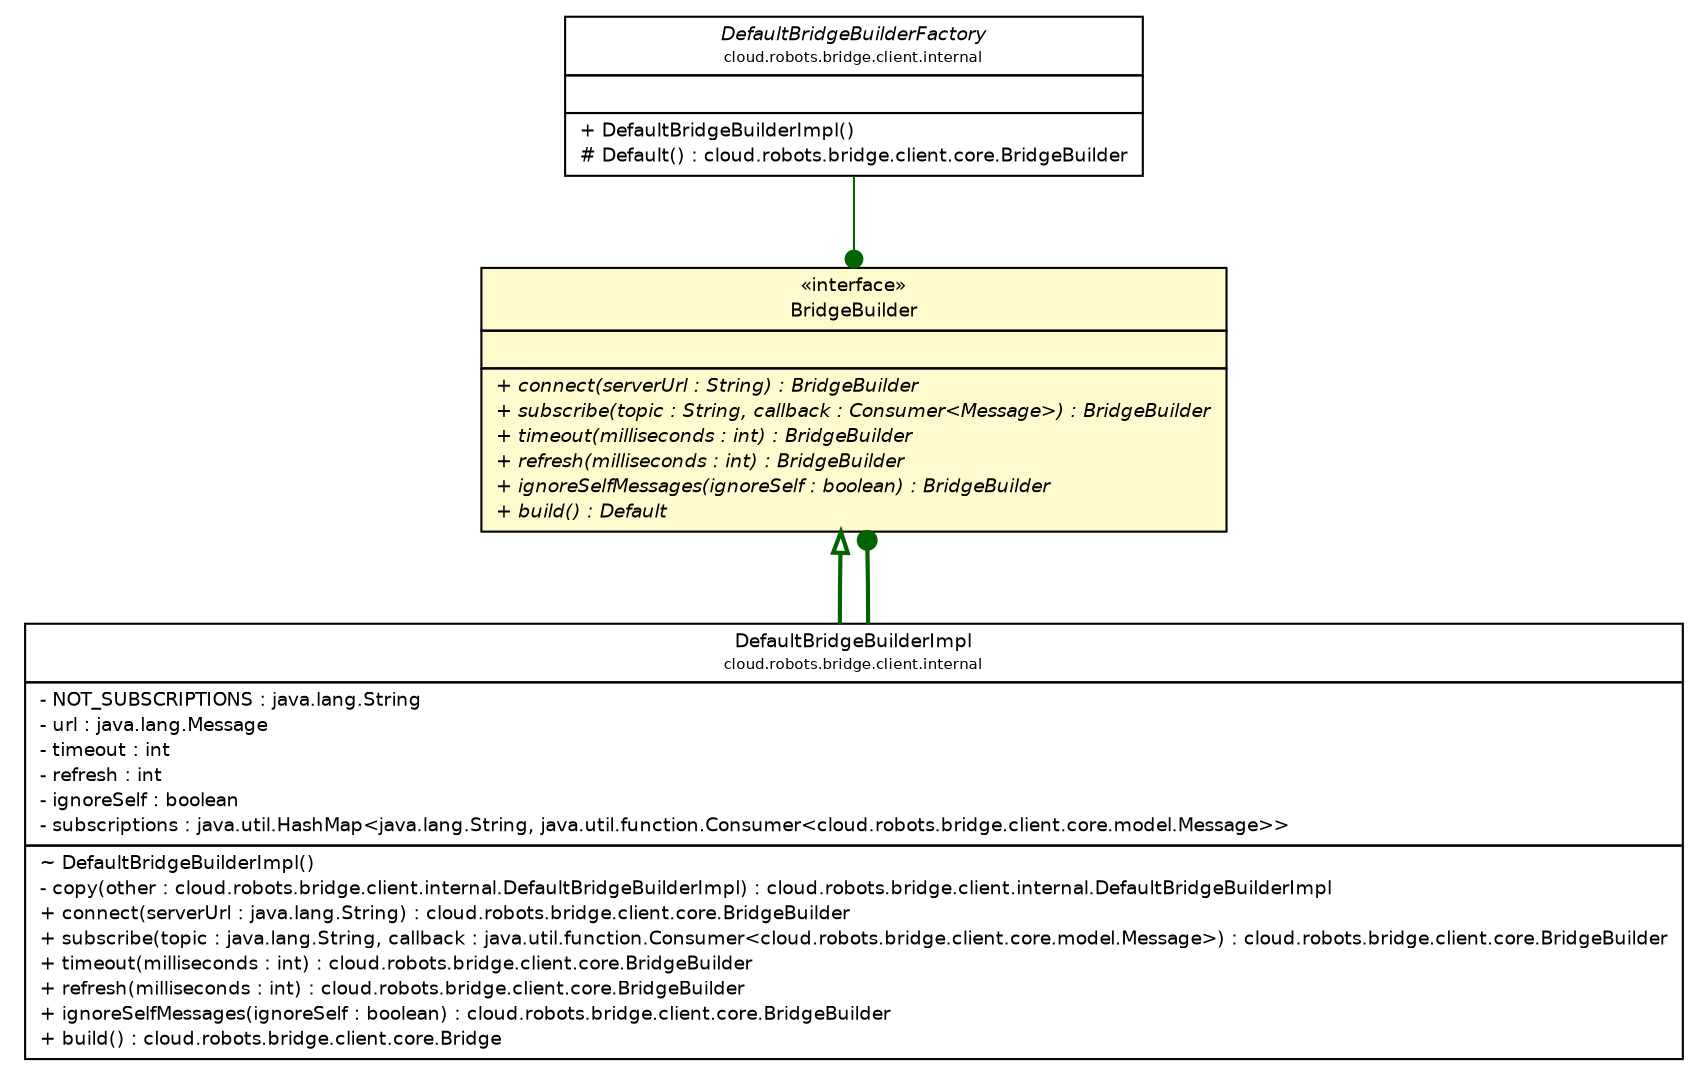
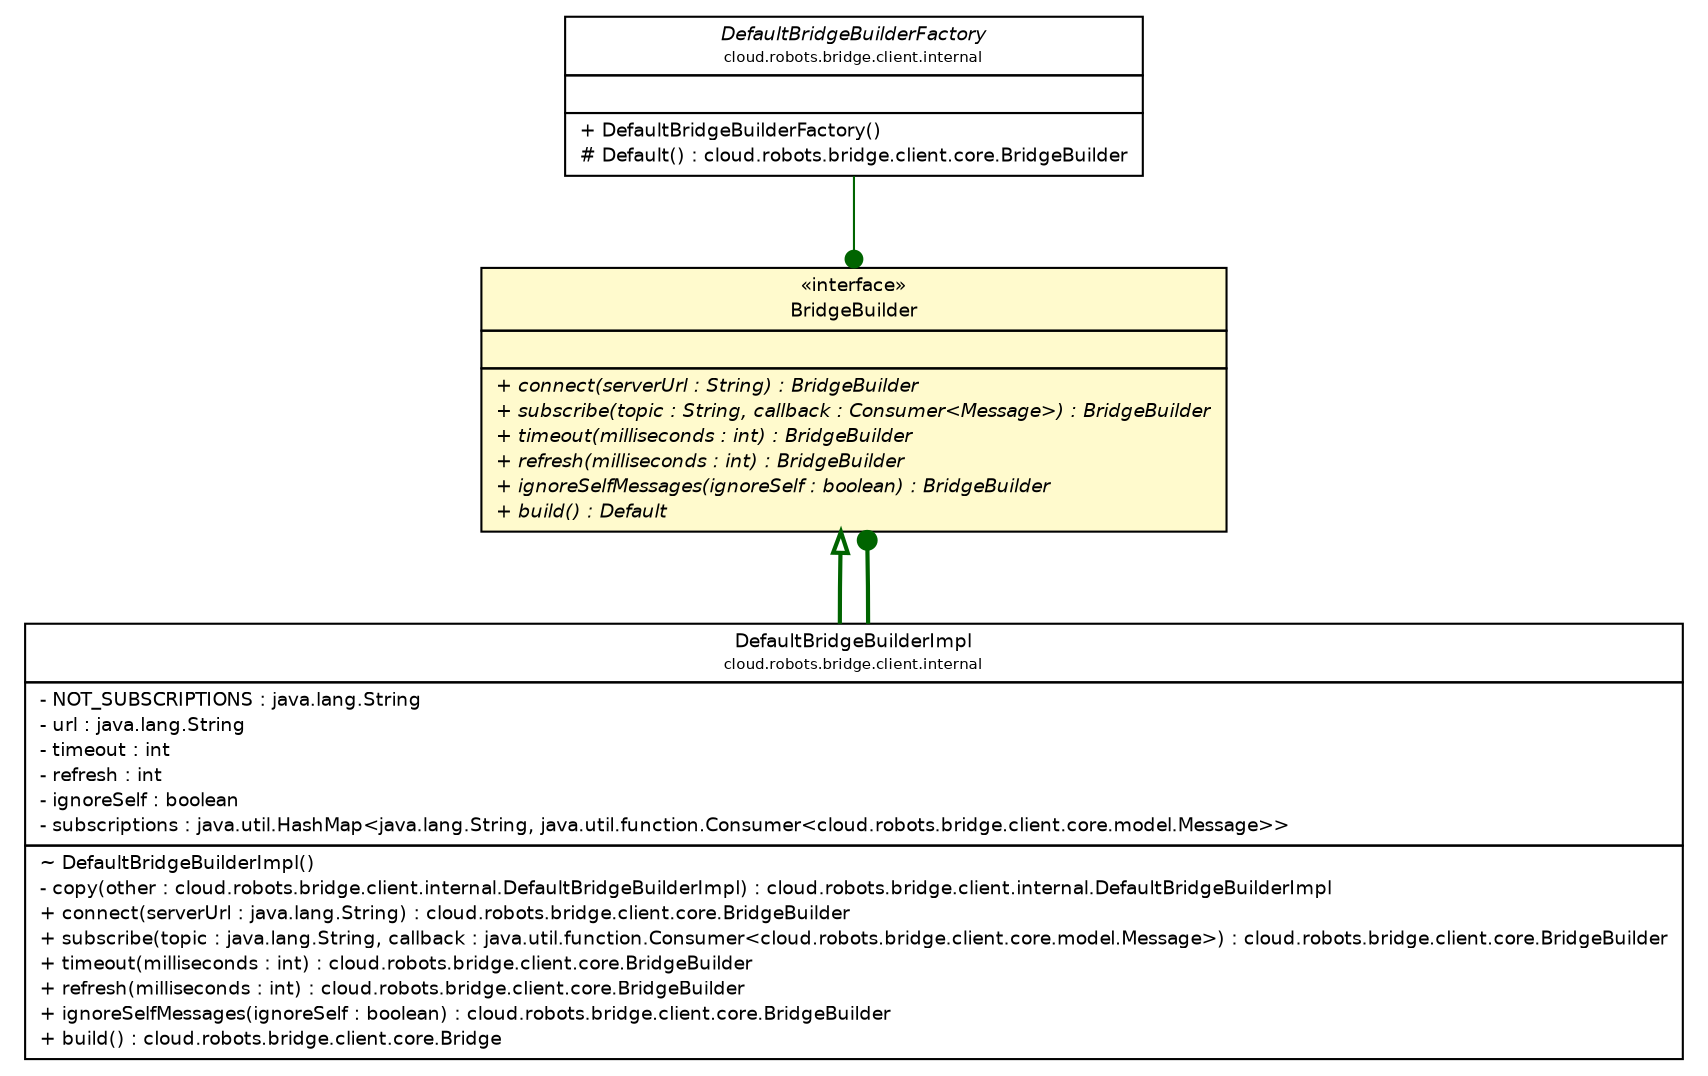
(718, 131) -> (732, 131)
(154, 725) -> (143, 725)
